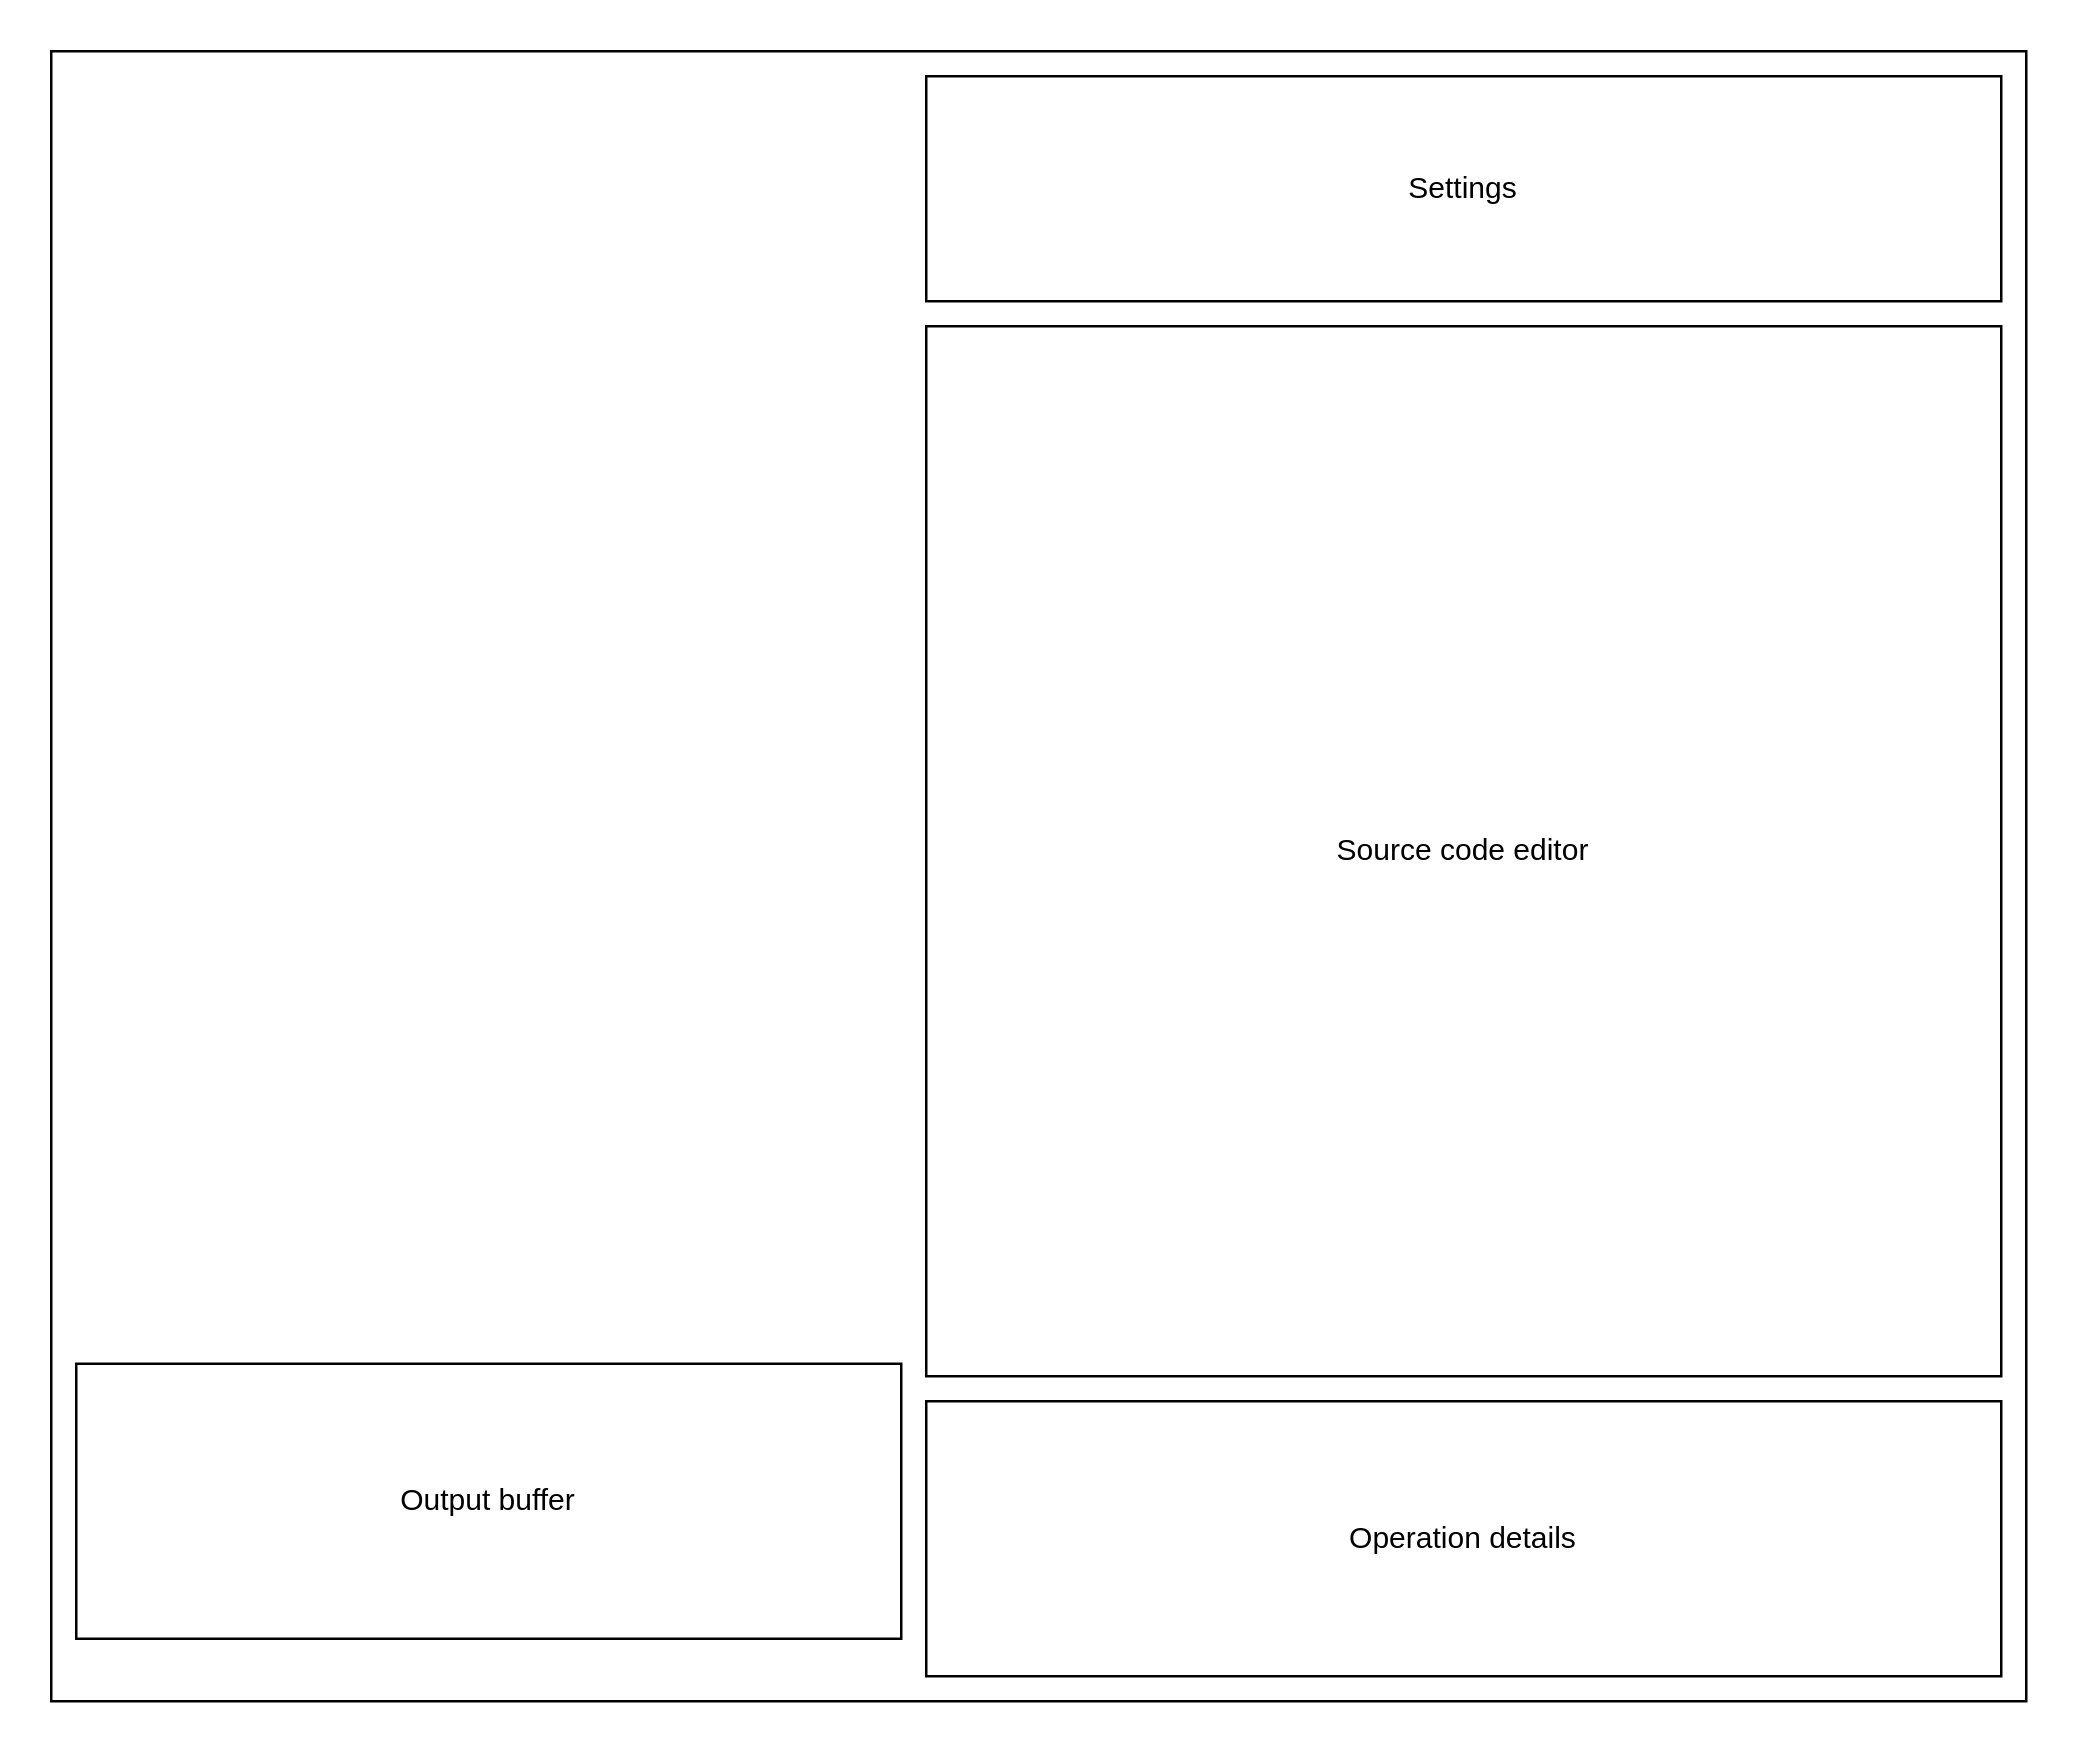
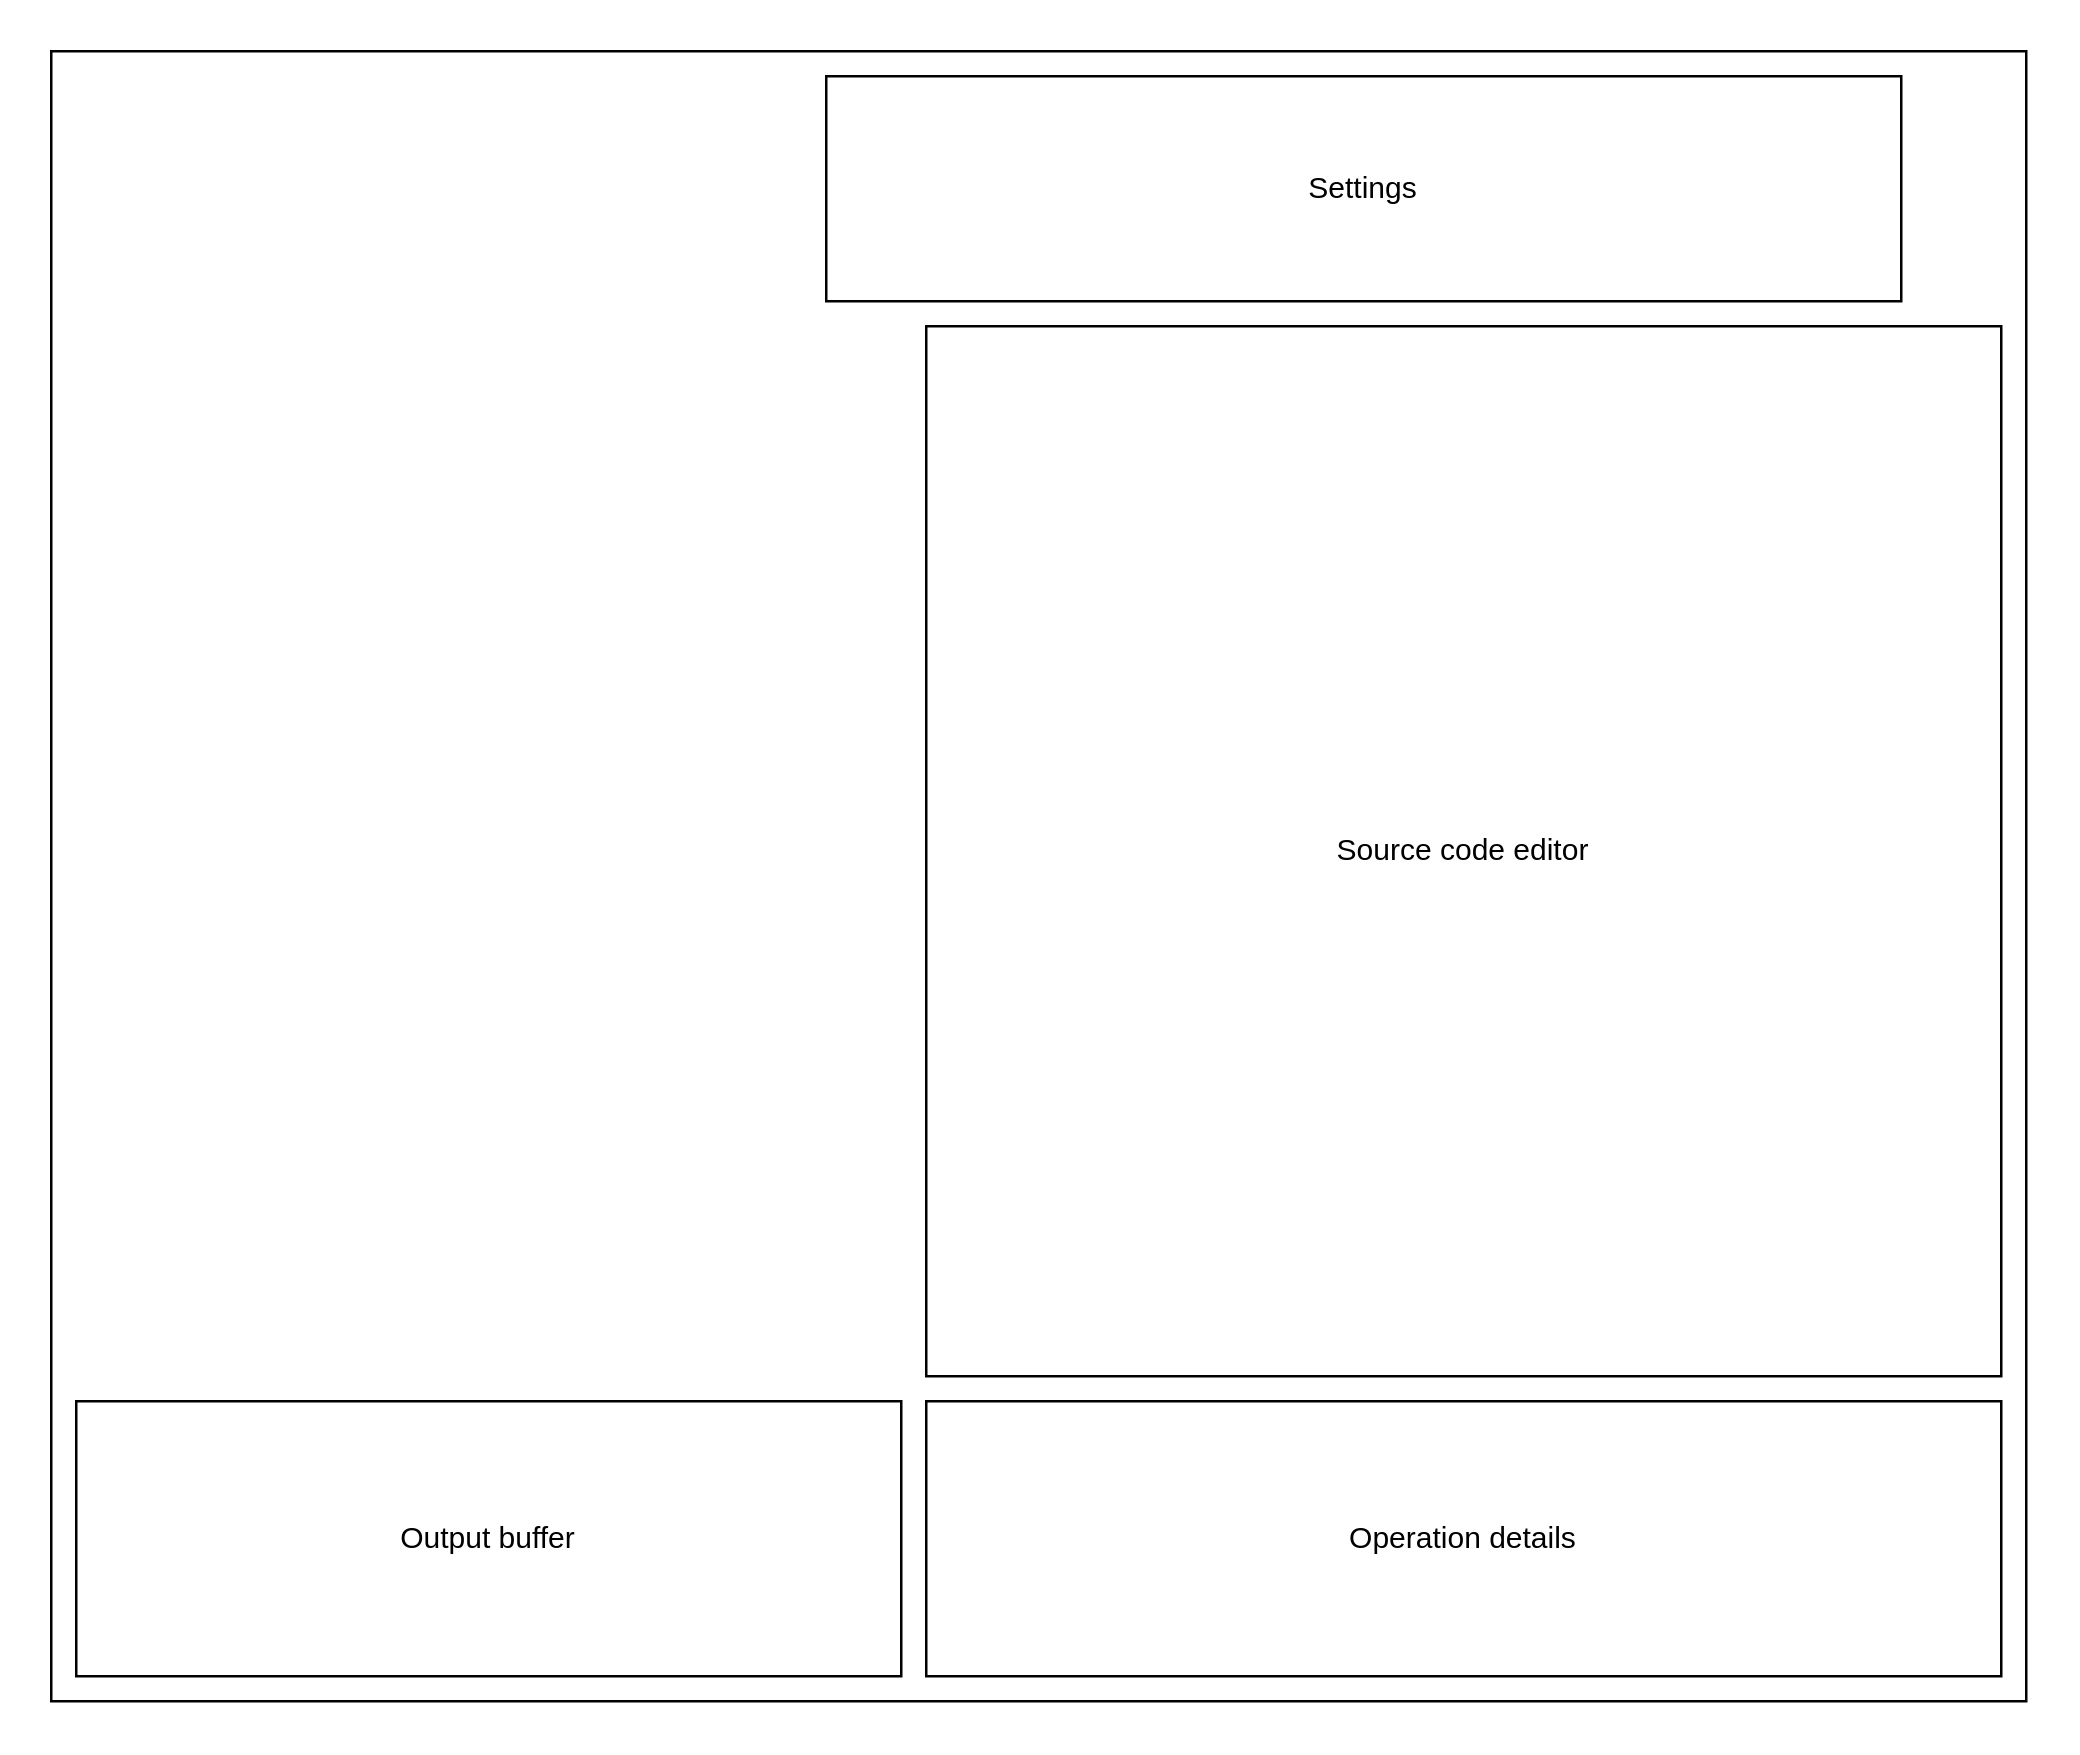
(1464, 189) -> (1364, 189)
(489, 1501) -> (489, 1539)
